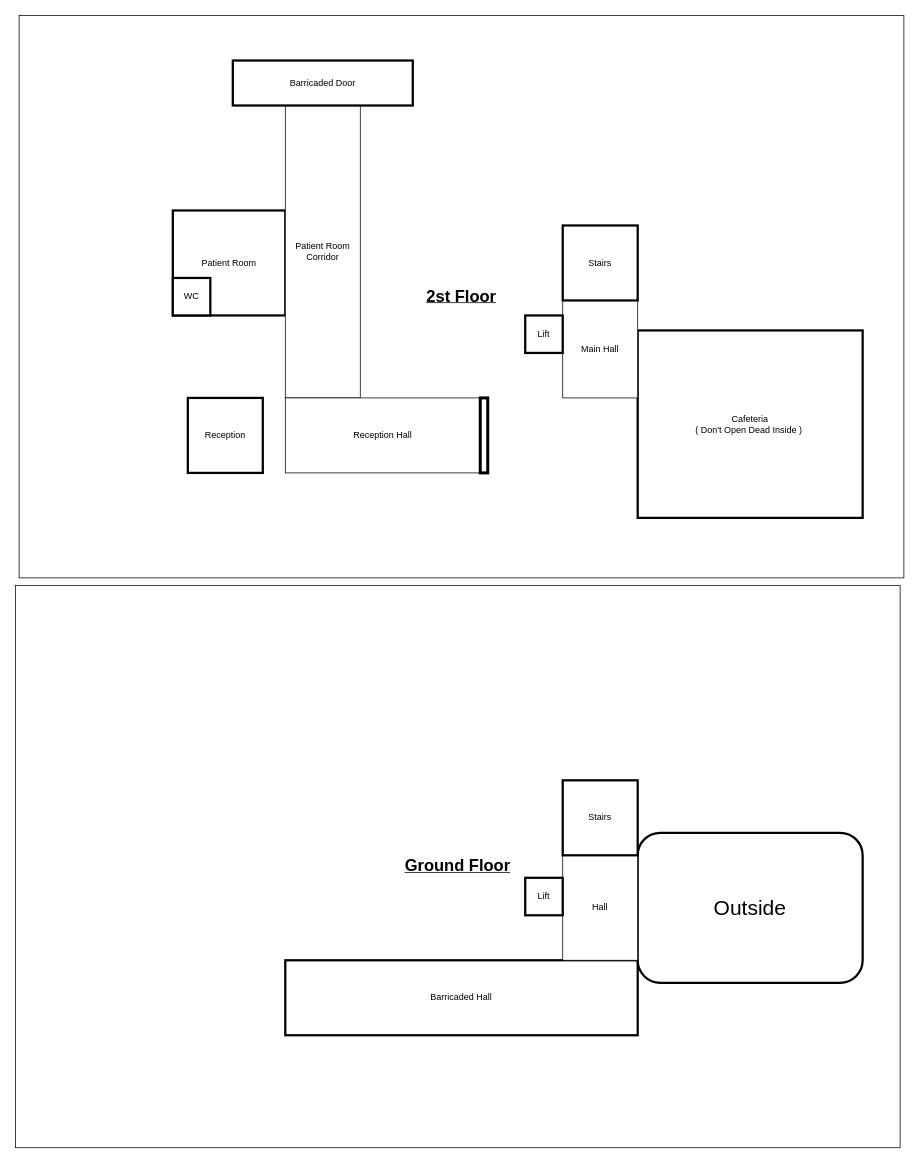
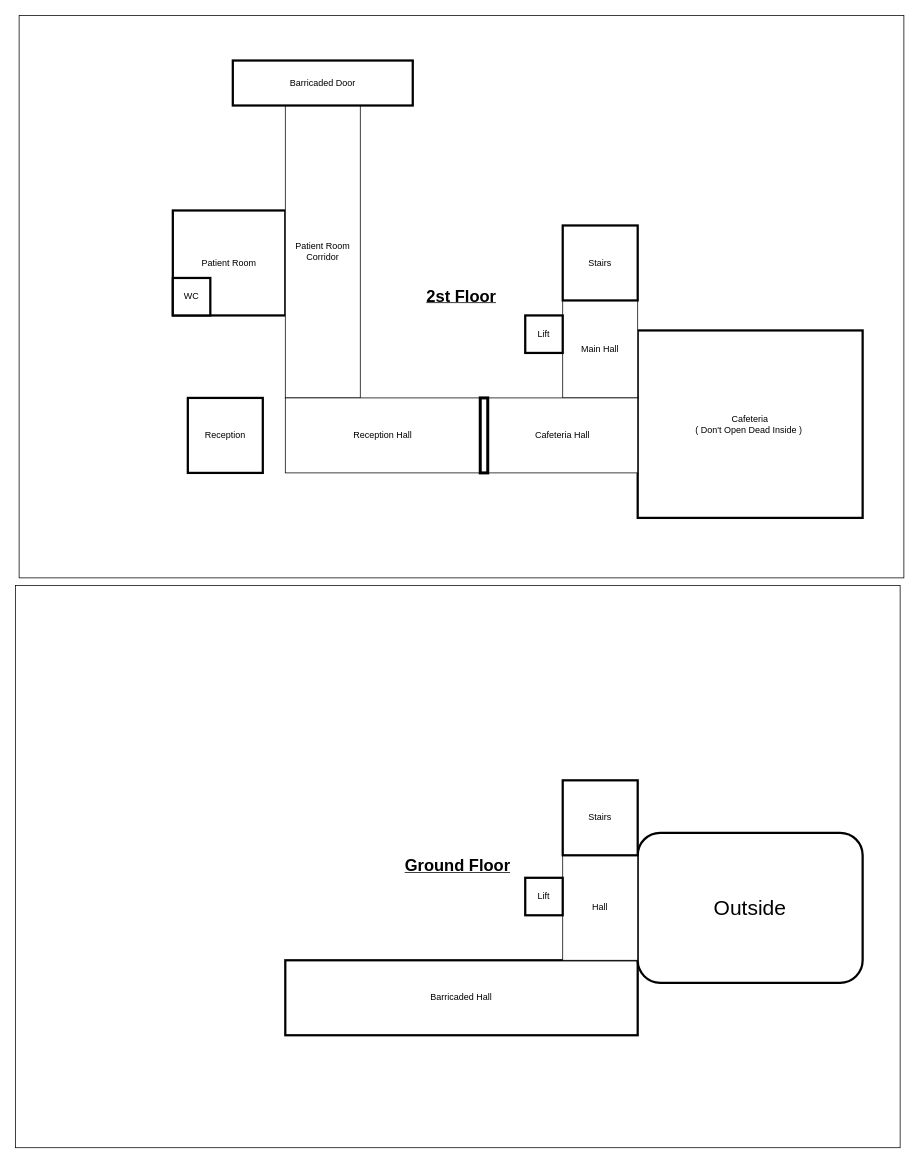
none -> (563, 435)
